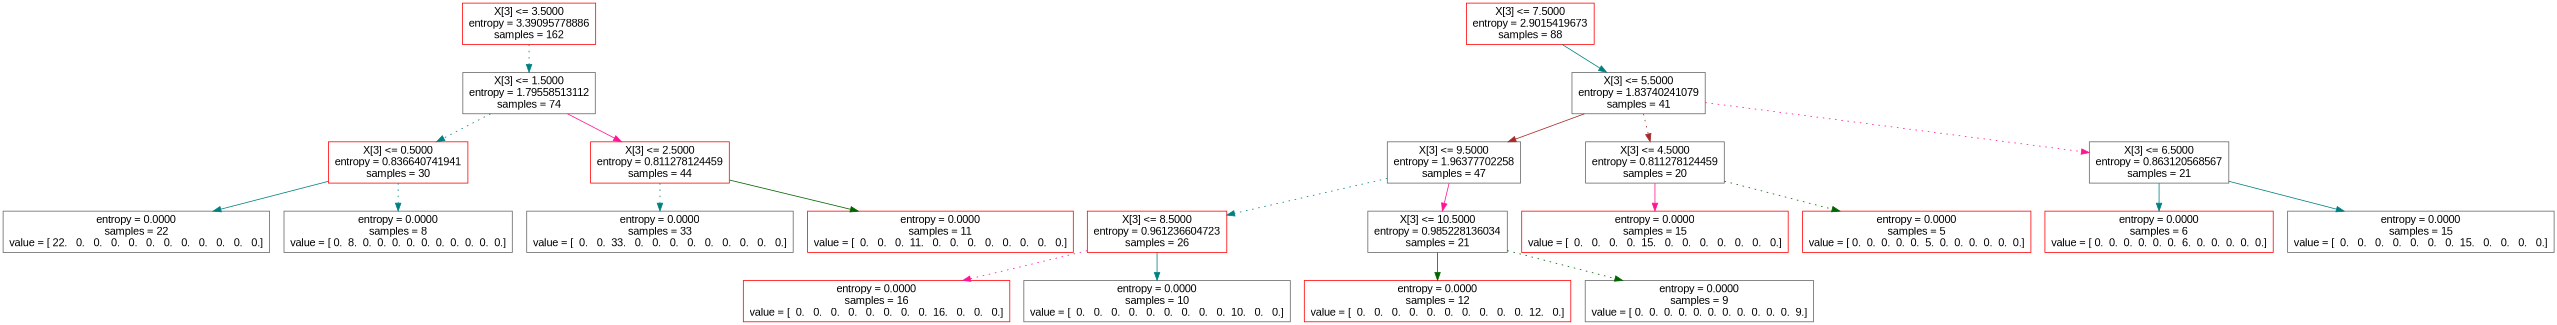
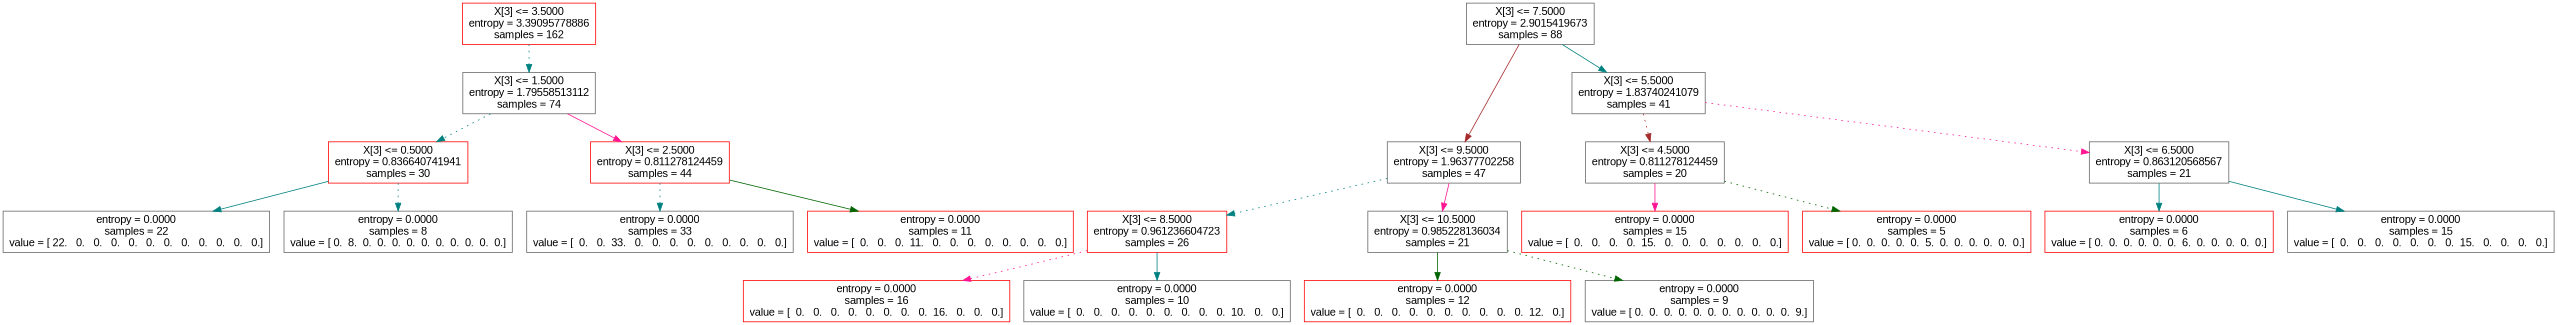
(1530, 24) -> (1530, 24)
(1550, 126) -> (1494, 90)
